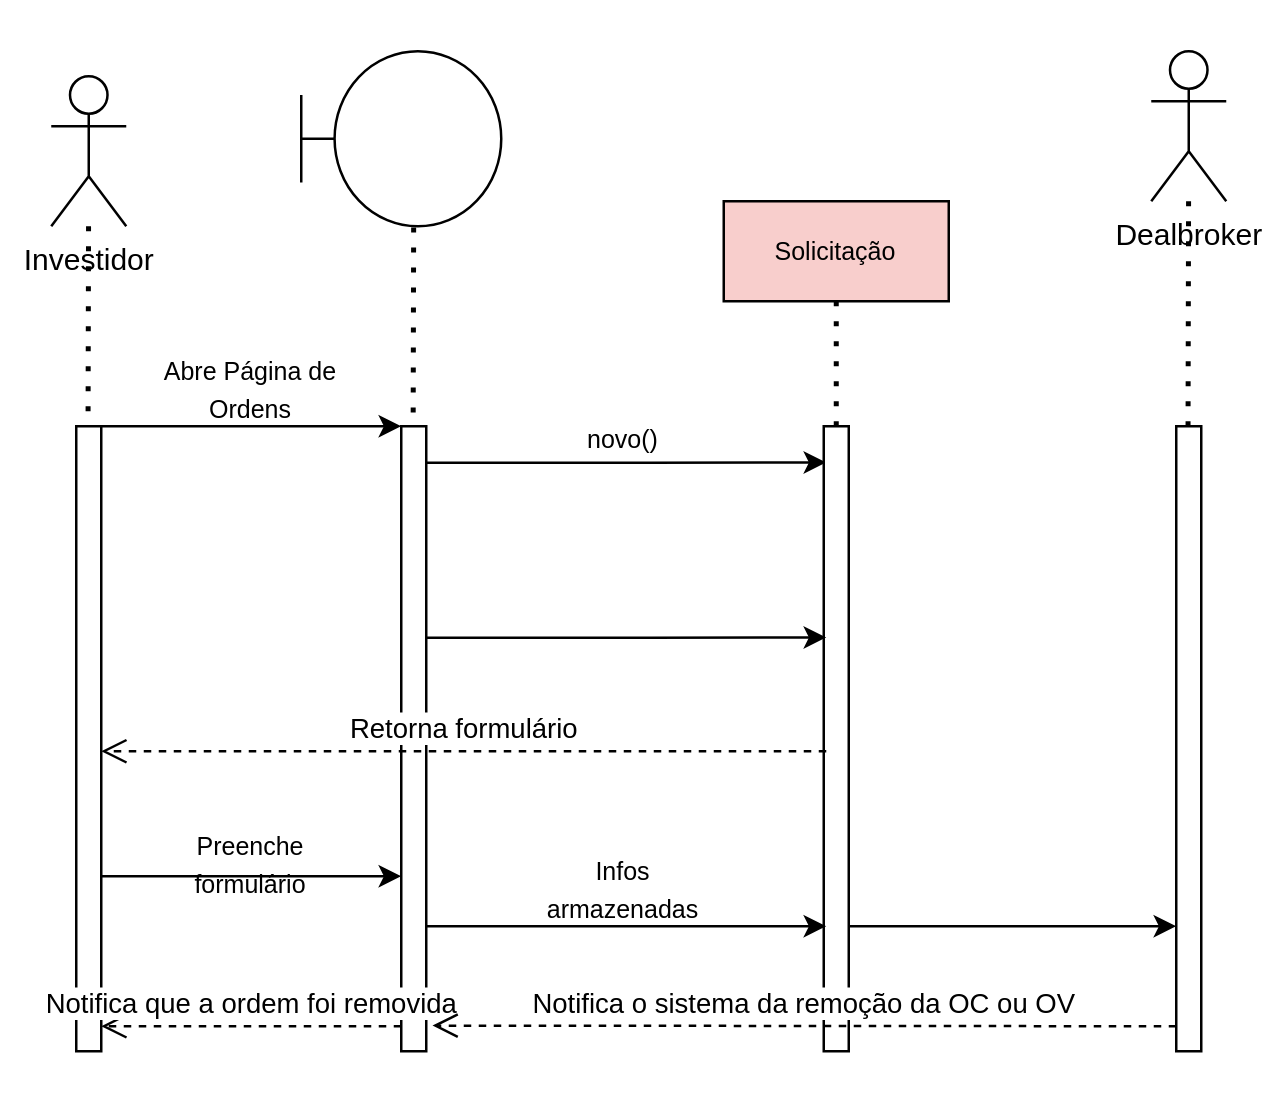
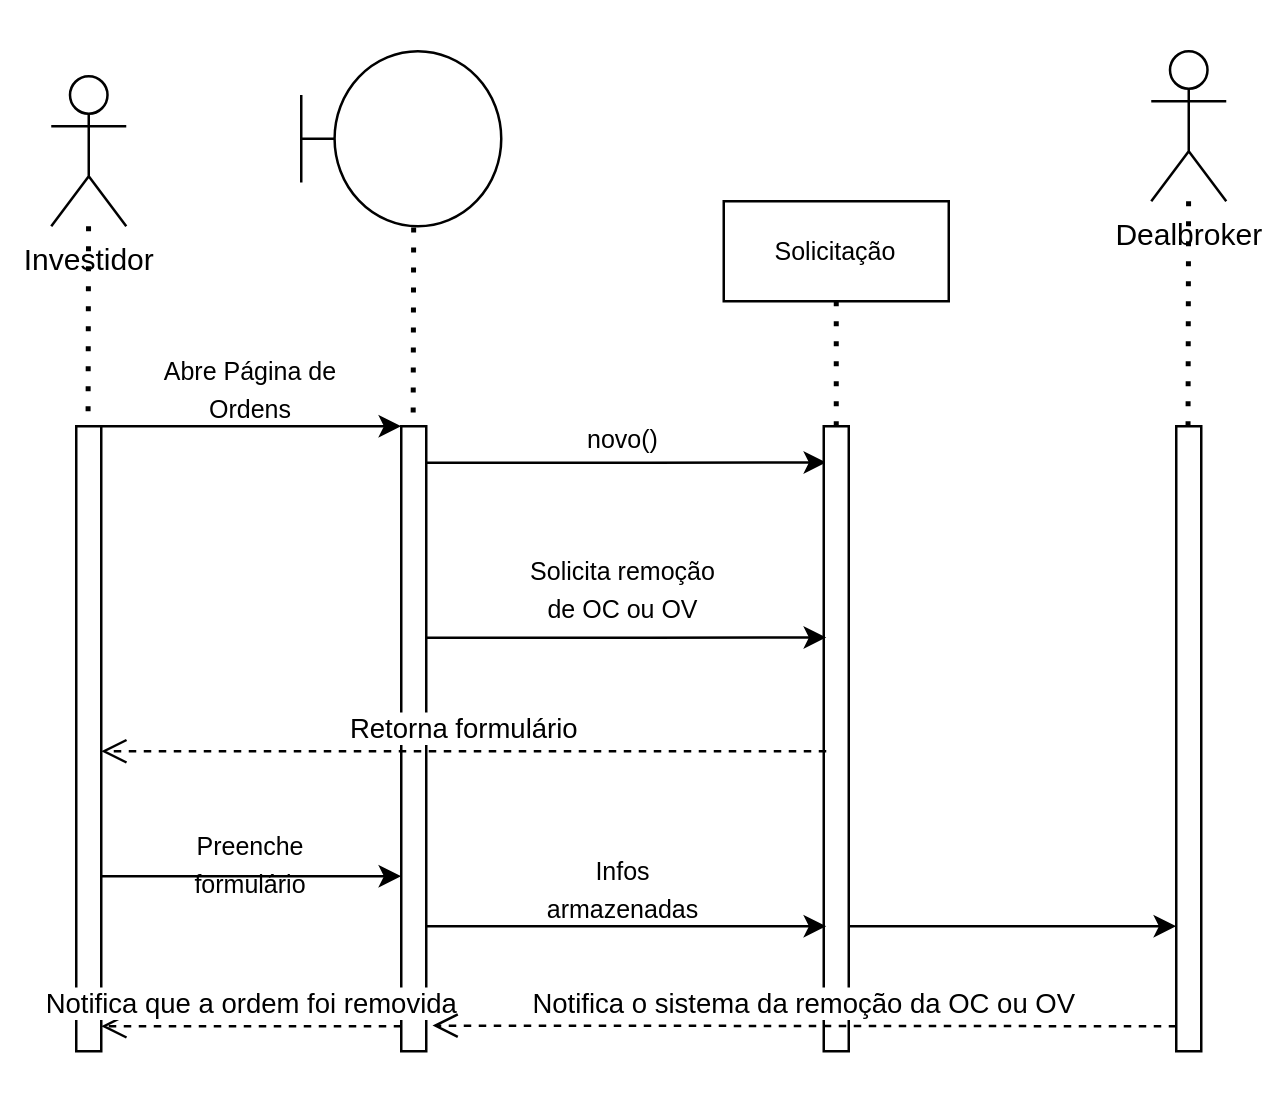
(836, 251) -> (836, 251)
none -> (624, 589)
